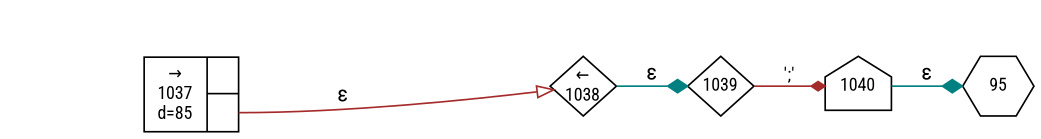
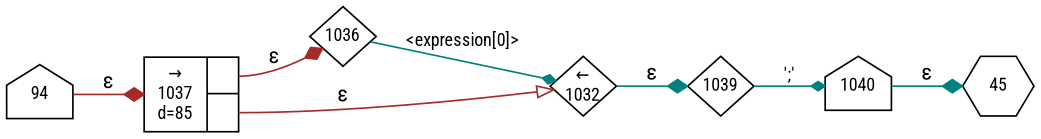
none -> (343, 36)
(583, 86) -> (583, 86)
(783, 86) -> (783, 86)
(998, 86) -> (998, 86)
none -> (40, 94)
